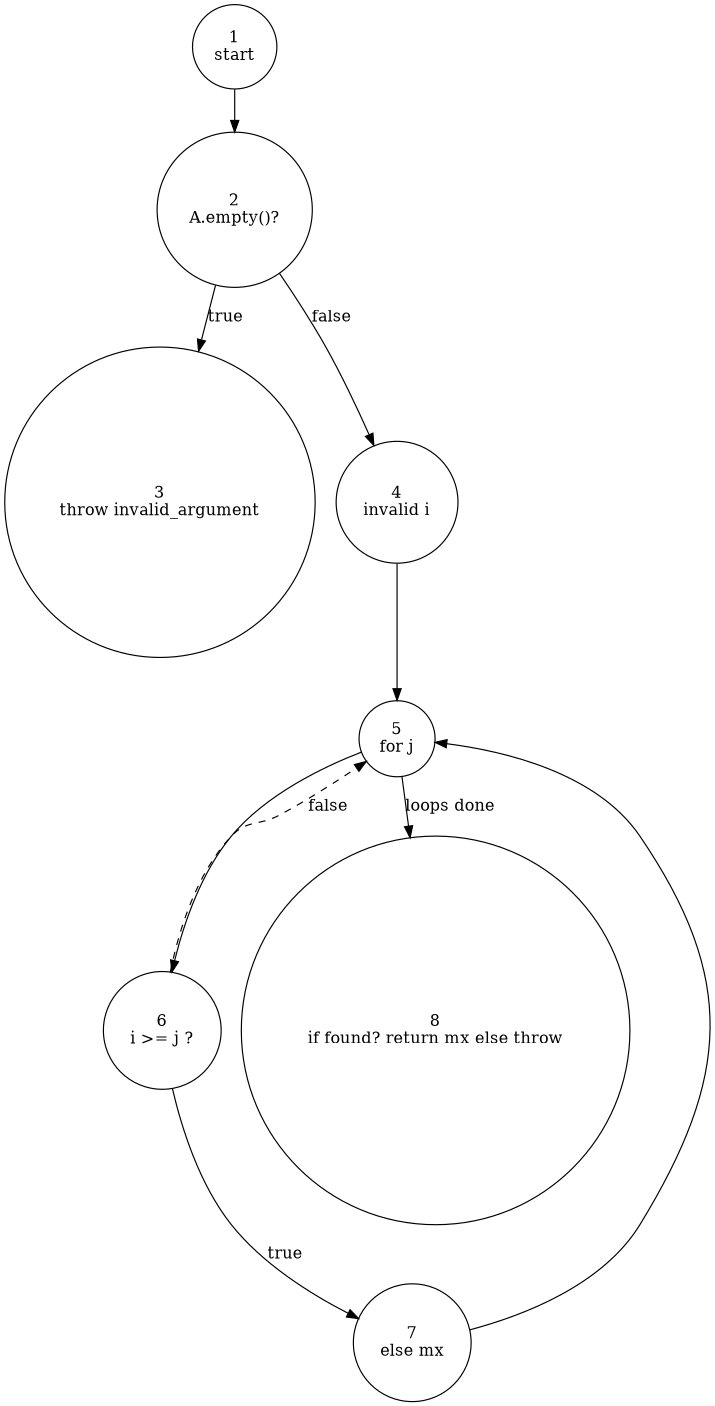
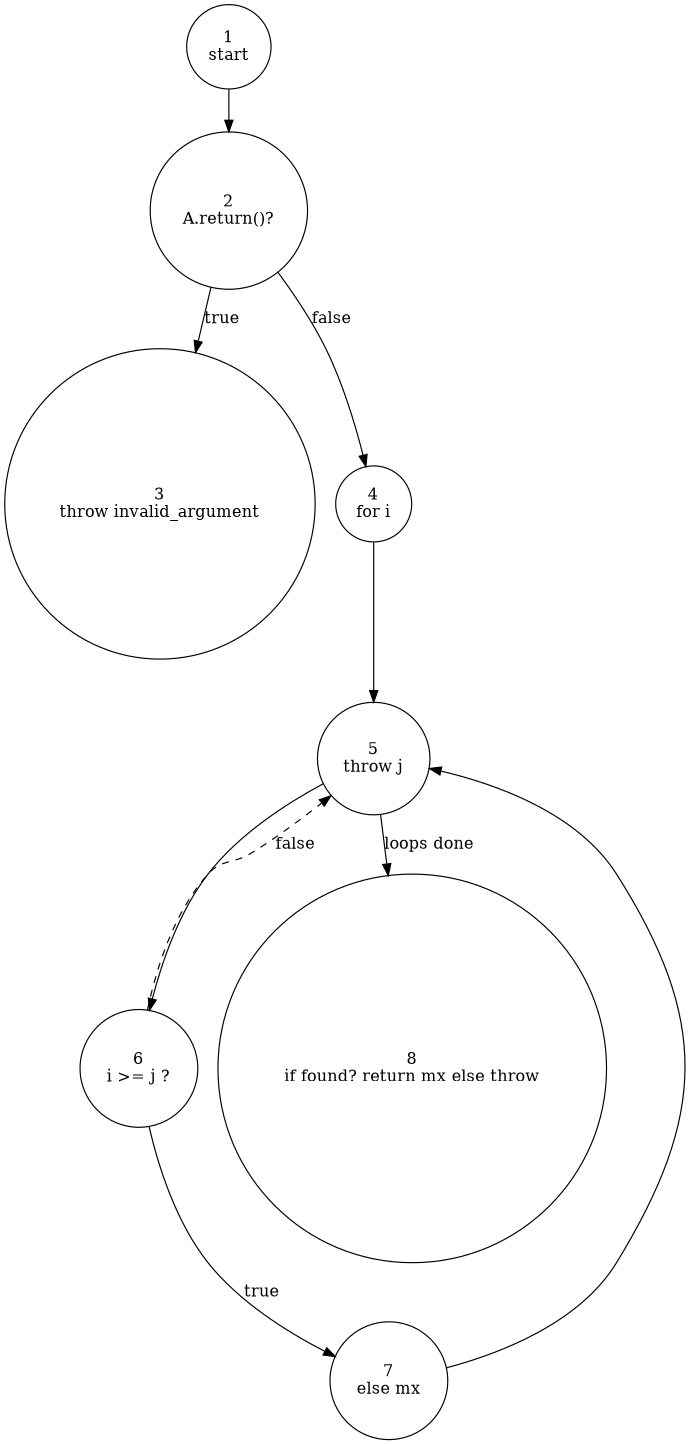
(235, 210) -> (229, 211)
(397, 502) -> (374, 504)
(397, 739) -> (374, 759)
